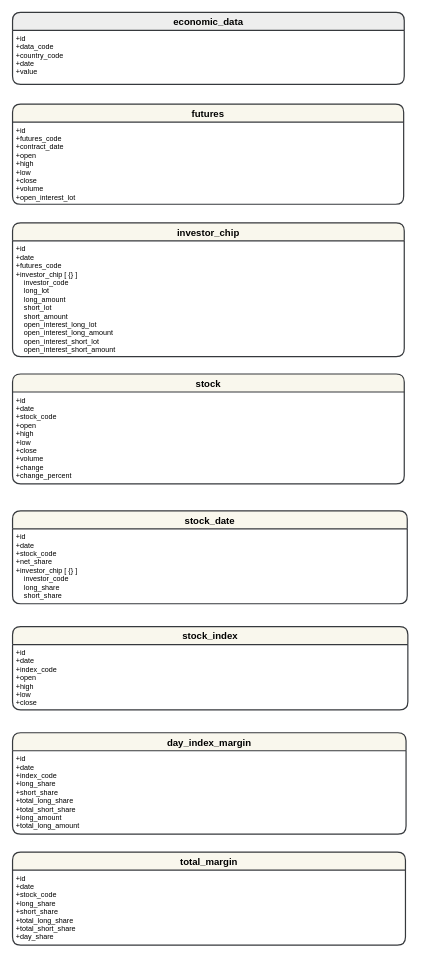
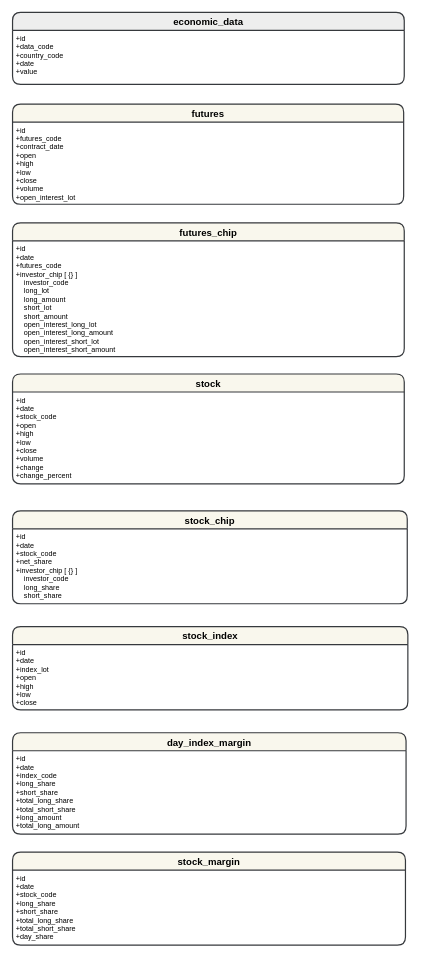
(208, 233) -> (208, 233)
(209, 521) -> (209, 521)
(21, 653) -> (21, 653)
(209, 862) -> (209, 862)
